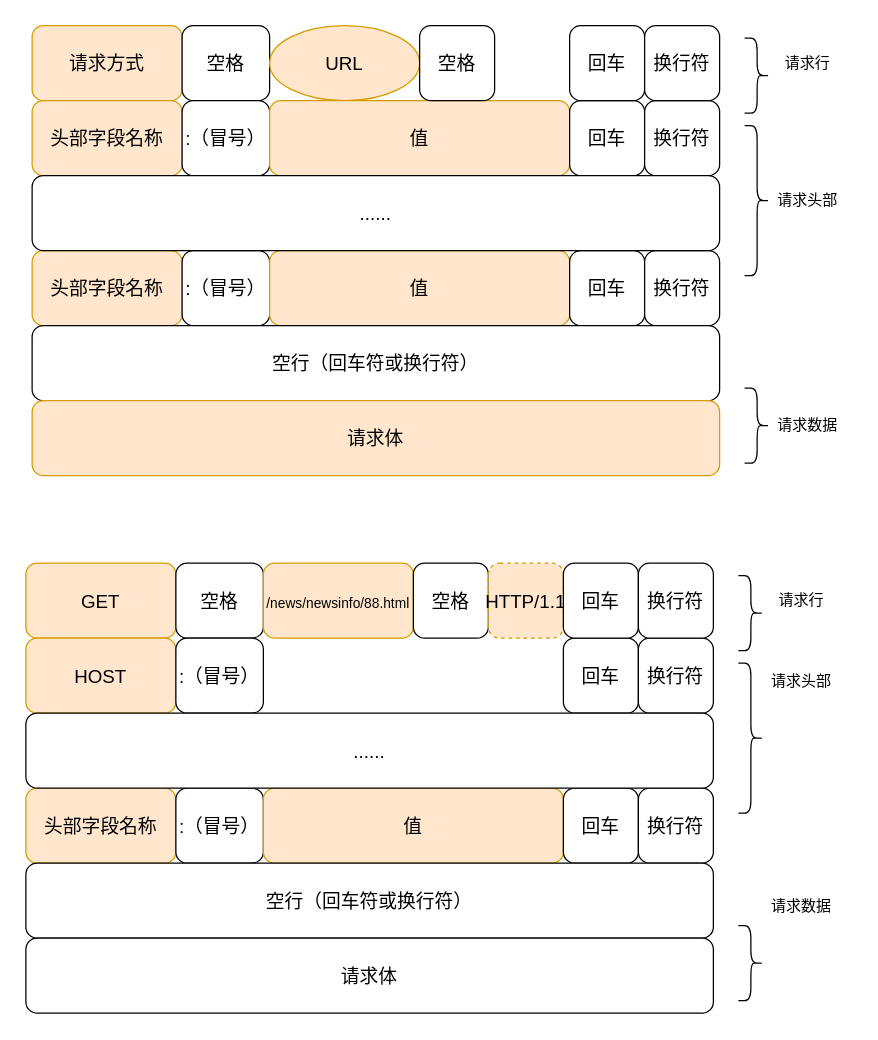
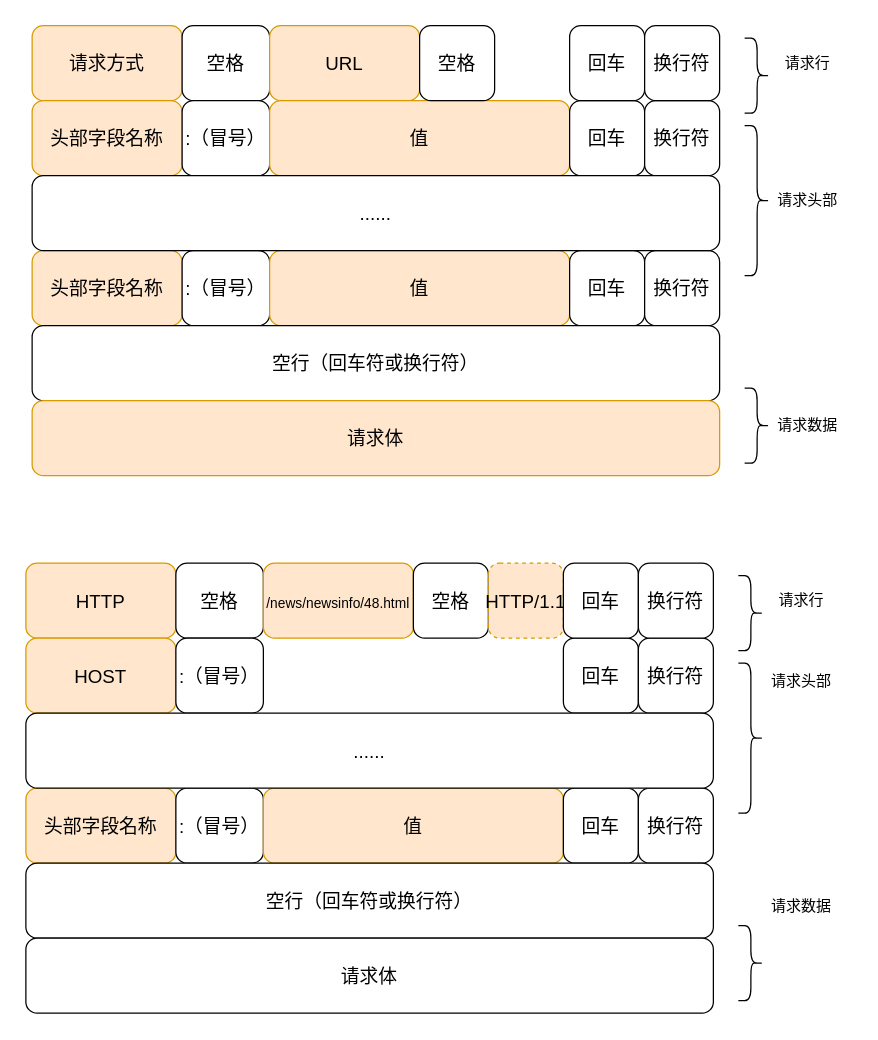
(344, 63) -> (344, 63)
(101, 601) -> (101, 601)
(338, 601) -> (338, 601)
